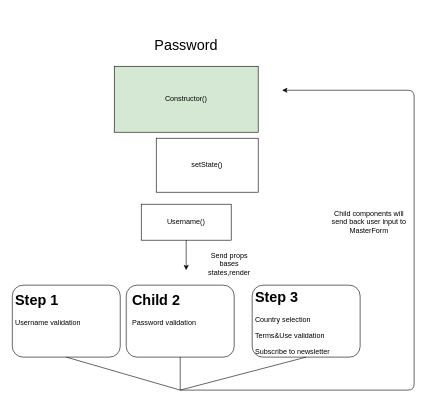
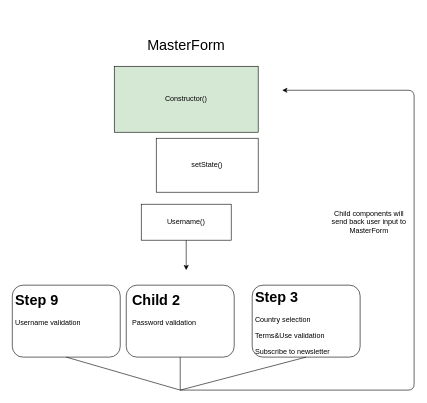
(186, 45) -> (186, 45)
(230, 264) -> none
(50, 291) -> (50, 291)
